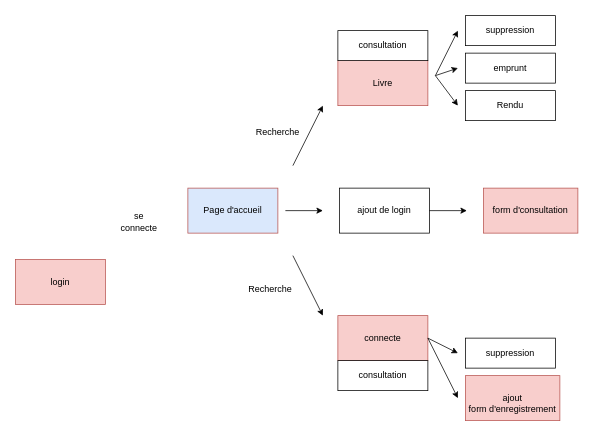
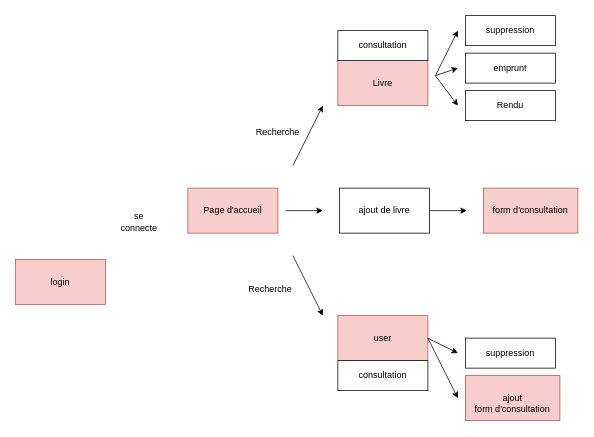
(233, 210) -> (233, 210)
(384, 210) -> (384, 210)
(383, 338) -> (383, 338)
(513, 398) -> (513, 398)
